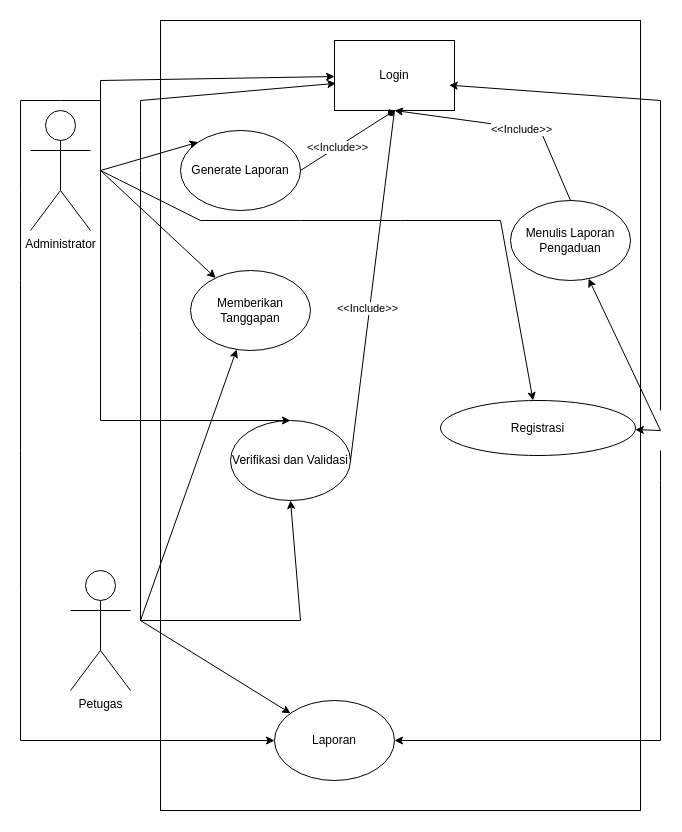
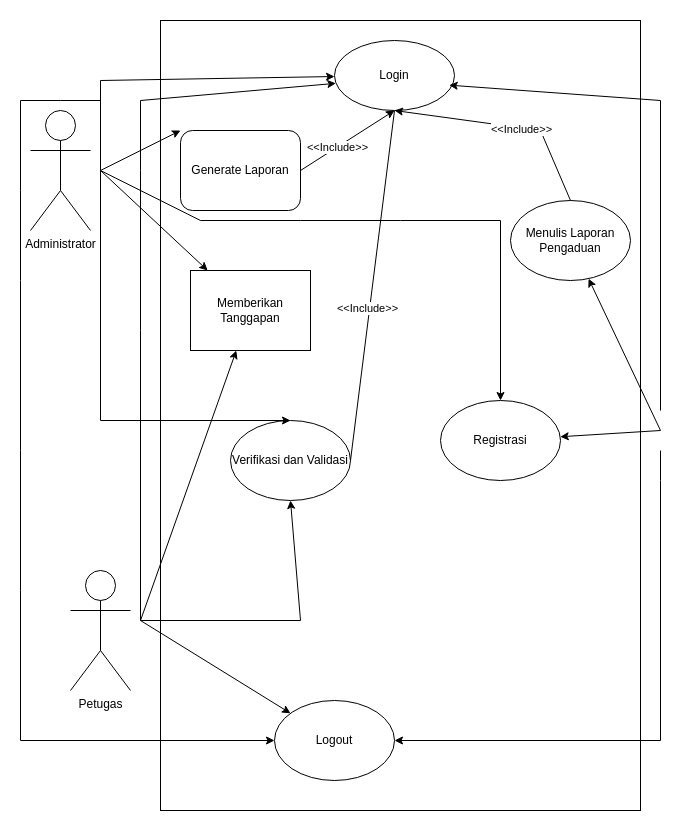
(395, 76) -> (395, 76)
(387, 115) -> (387, 115)
(241, 171) -> (241, 171)
(251, 311) -> (251, 311)
(538, 428) -> (501, 441)
(335, 741) -> (335, 741)
